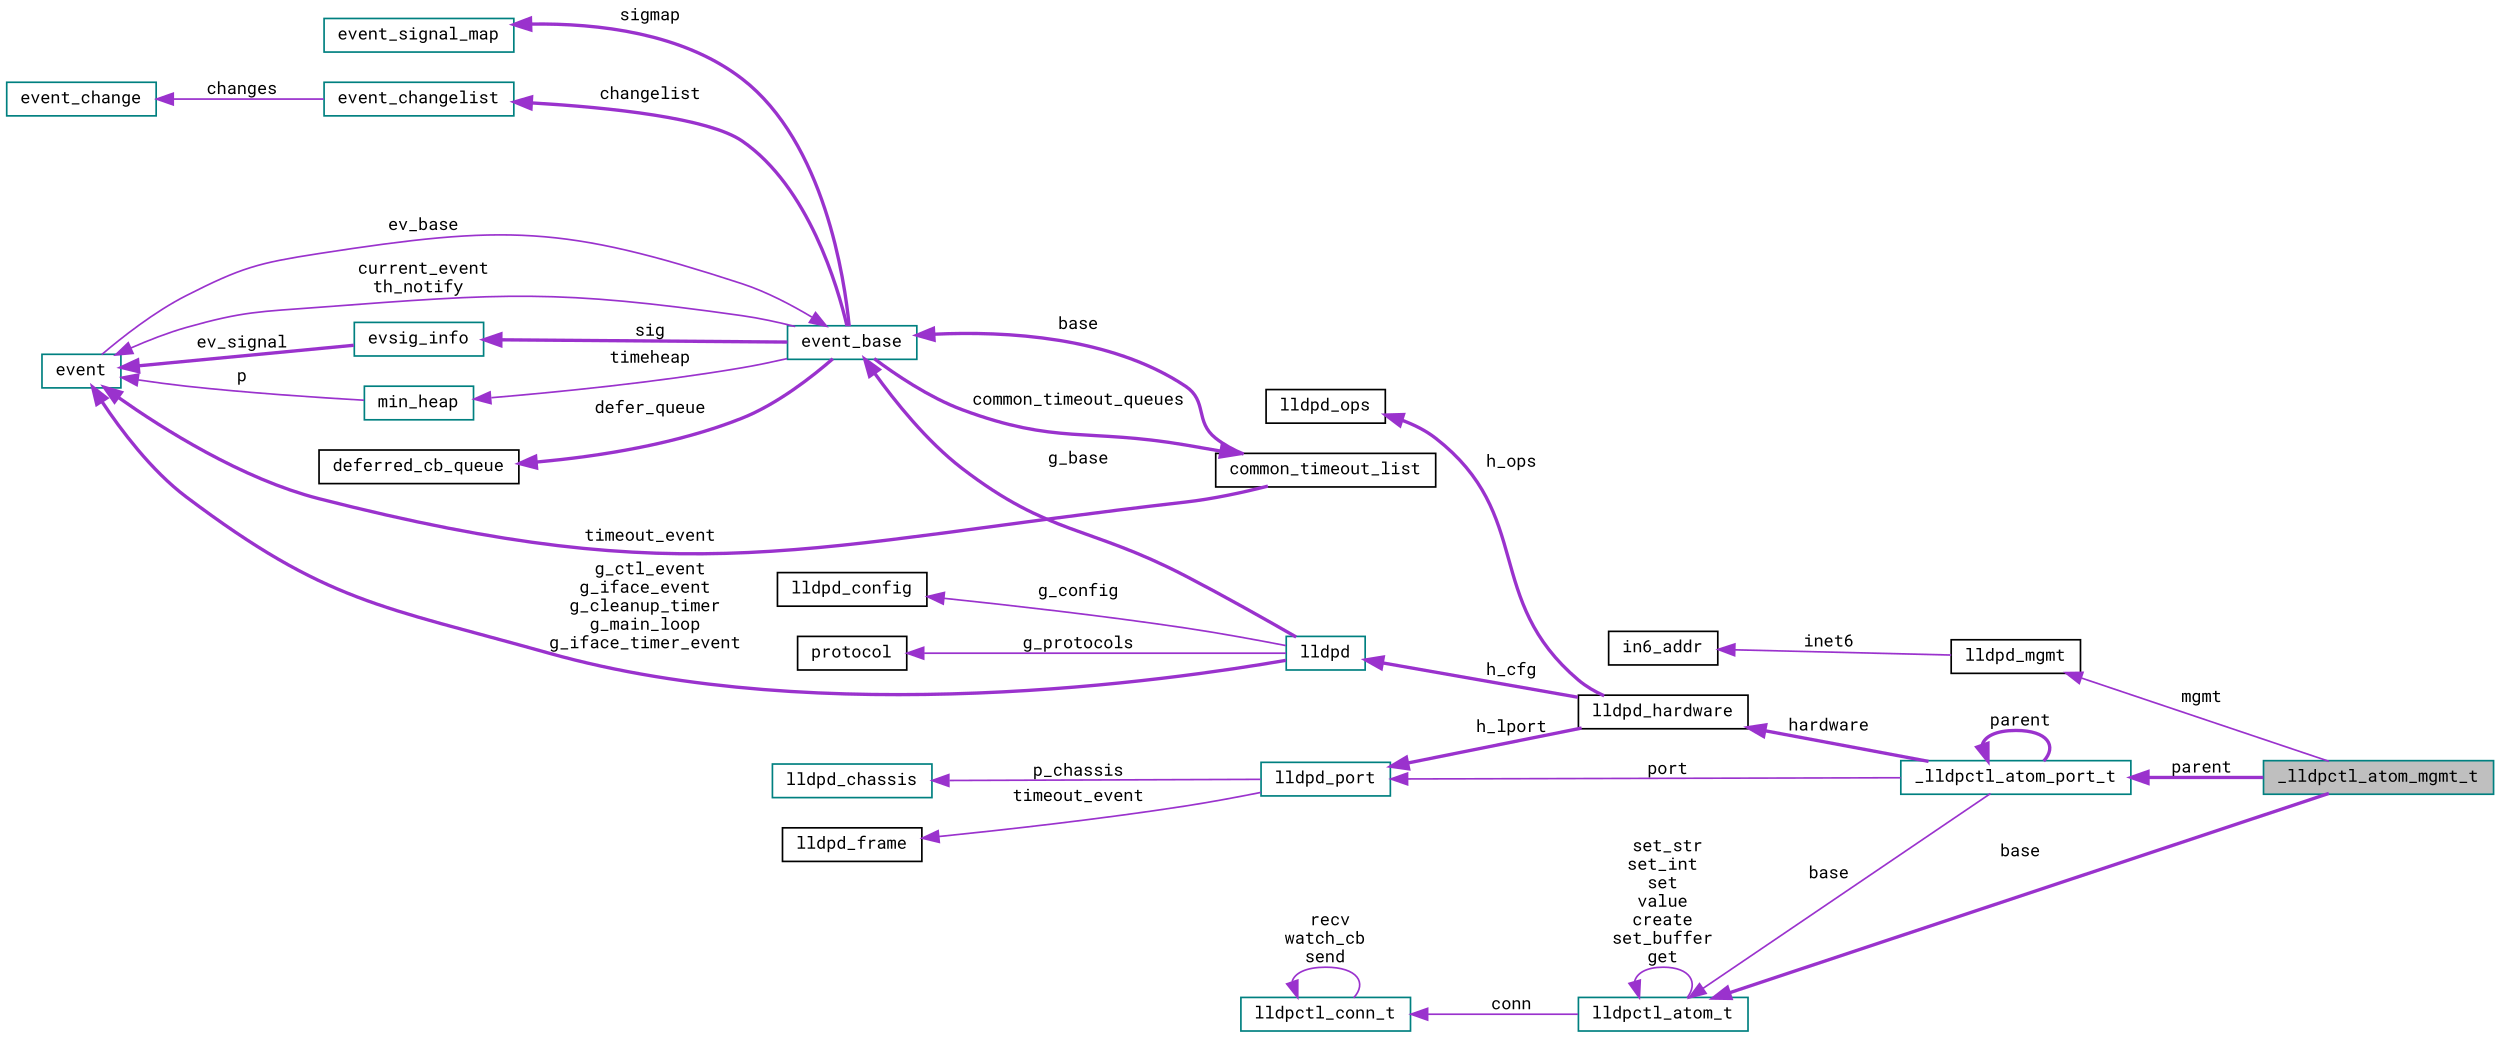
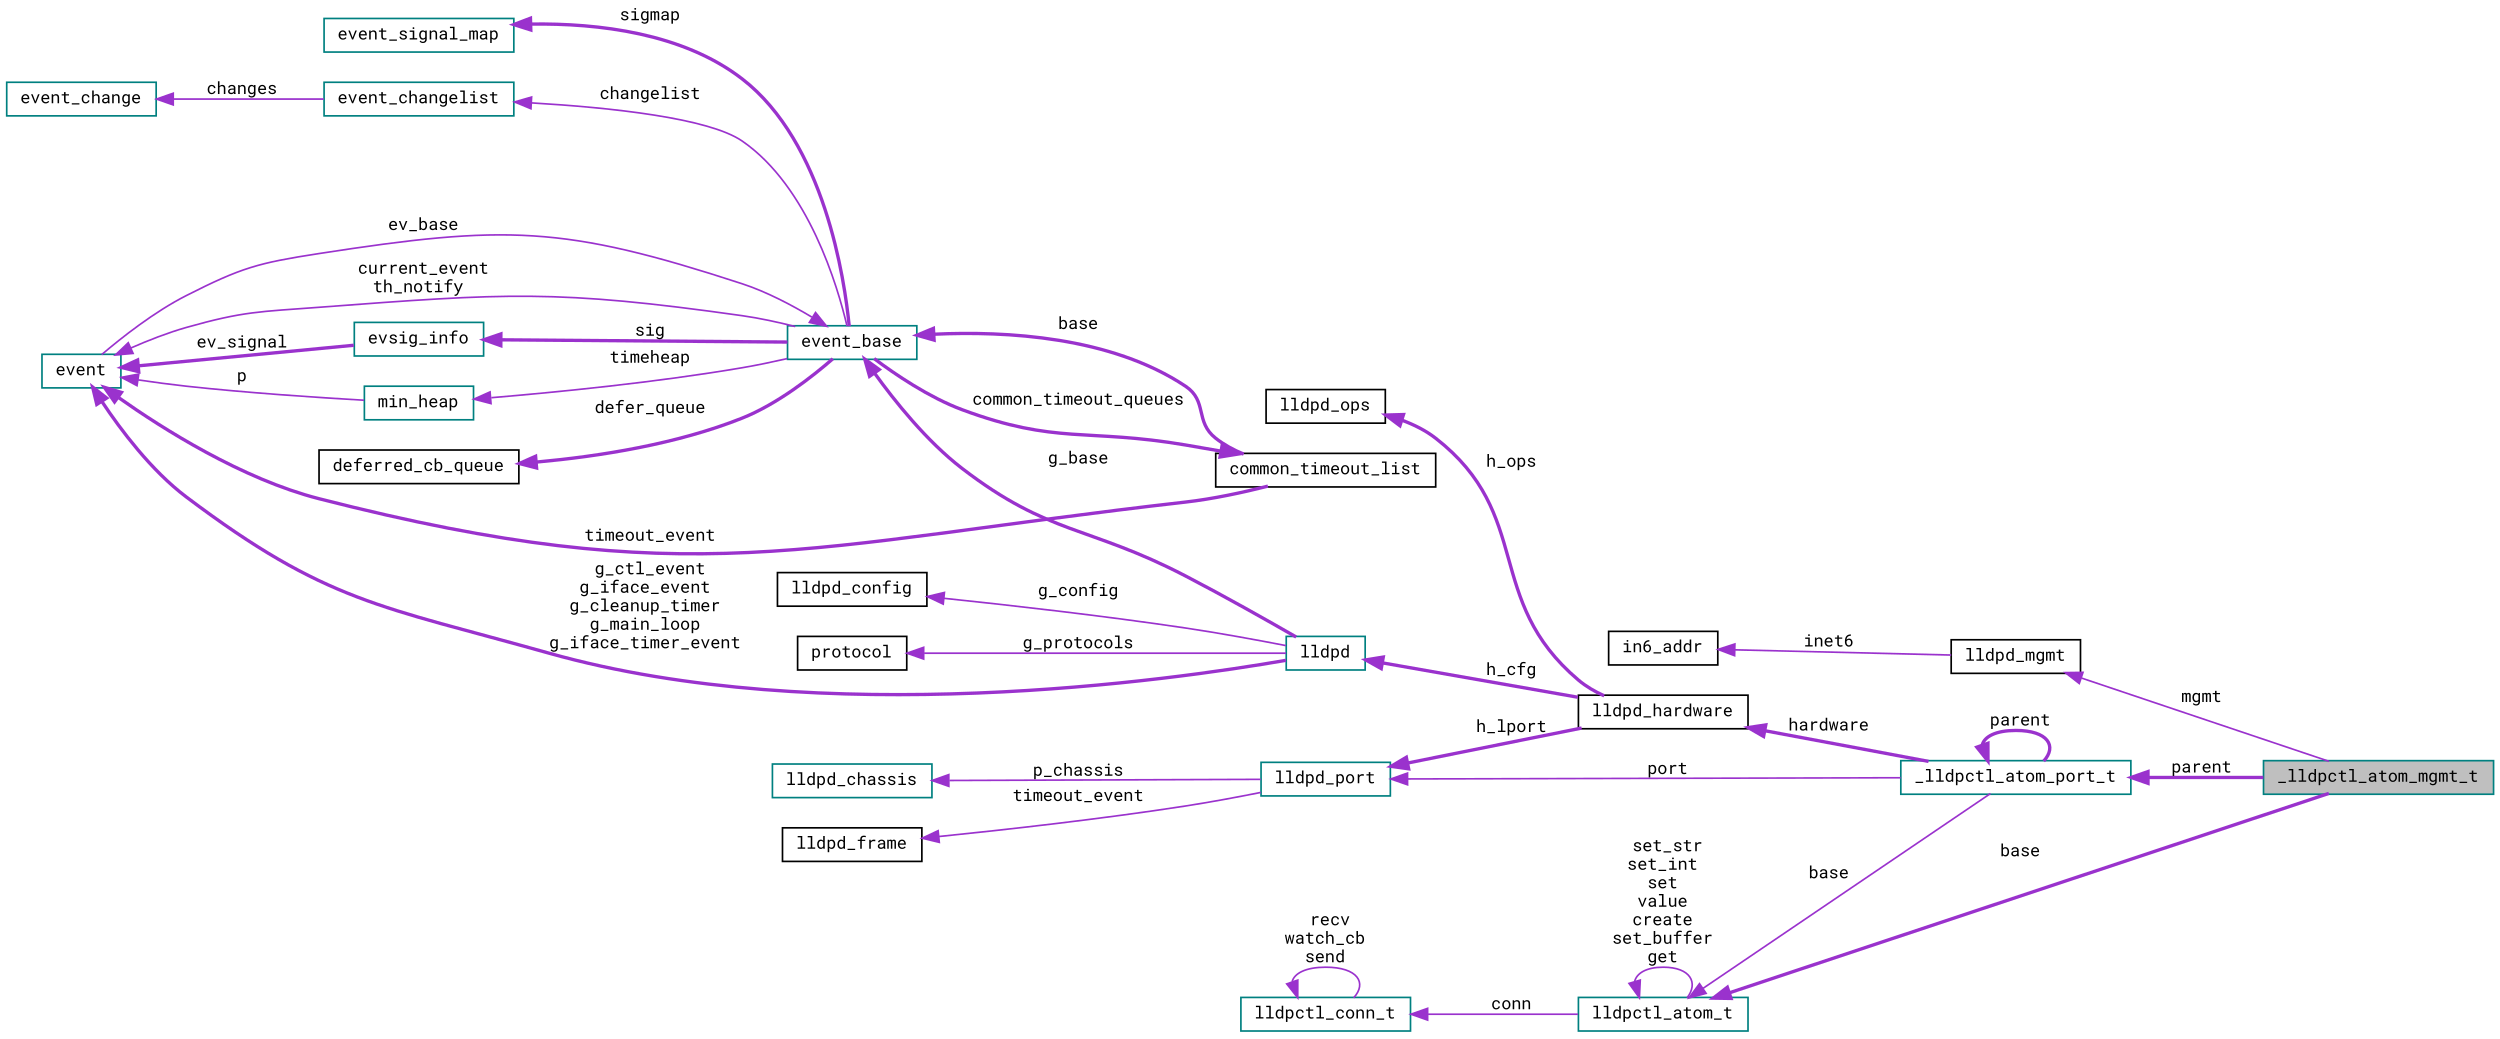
(743, 142) -> (743, 142)
